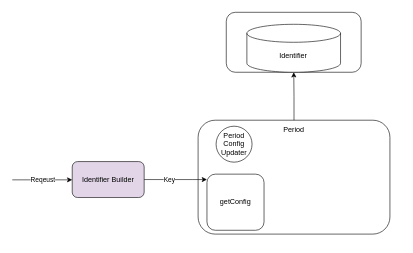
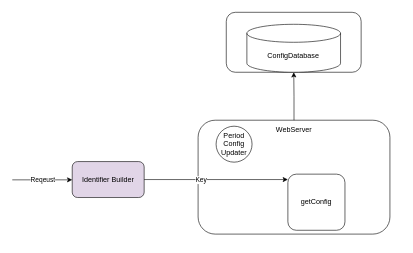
(294, 56) -> (294, 56)
(294, 131) -> (294, 131)
(236, 202) -> (317, 202)
